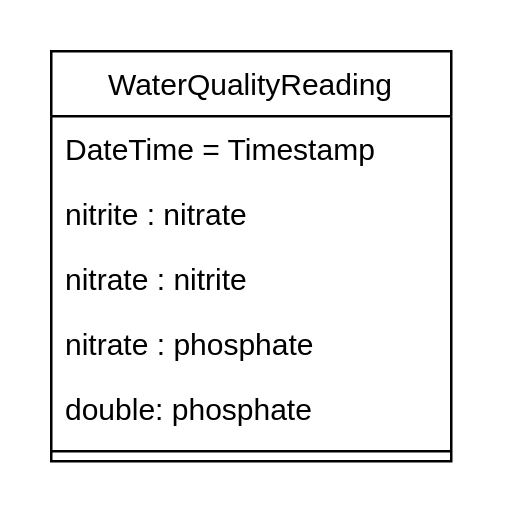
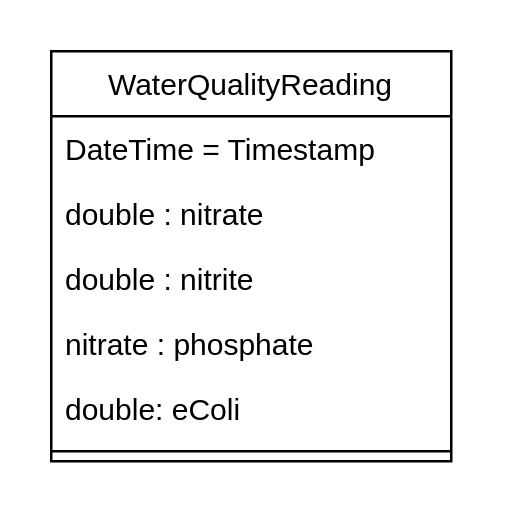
(184, 215) -> (180, 215)
(184, 280) -> (176, 280)
(196, 410) -> (155, 410)
